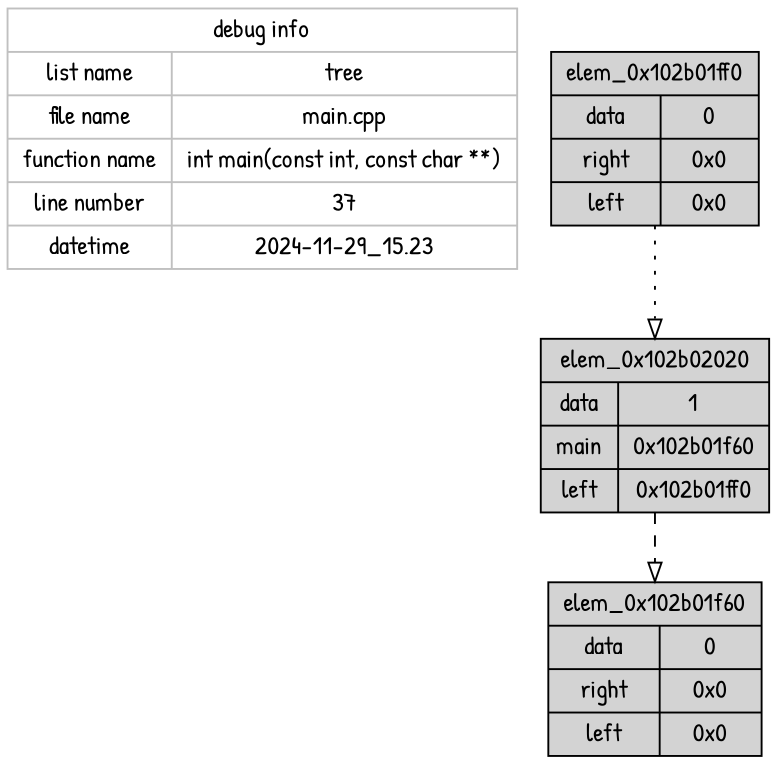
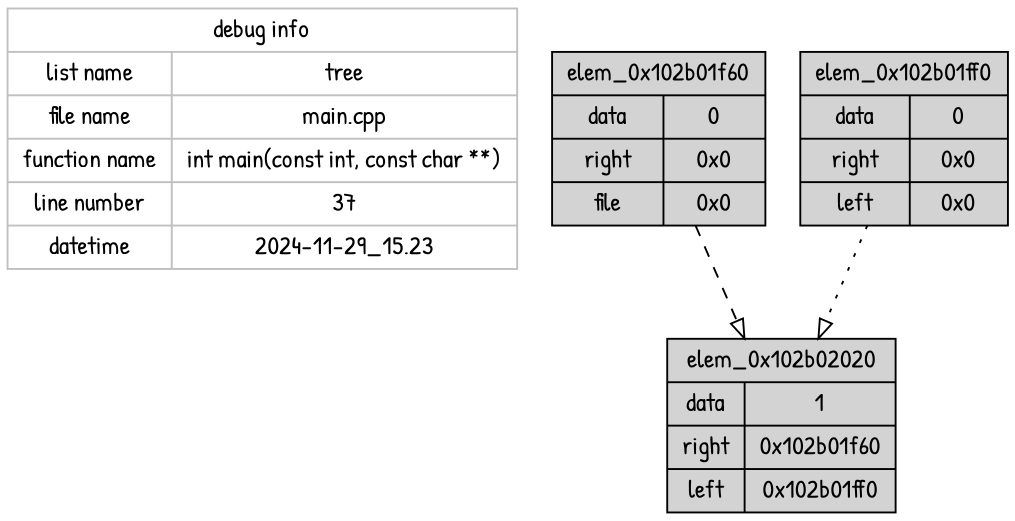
(579, 446) -> (706, 446)
(655, 538) -> (716, 273)
(604, 733) -> (608, 203)
